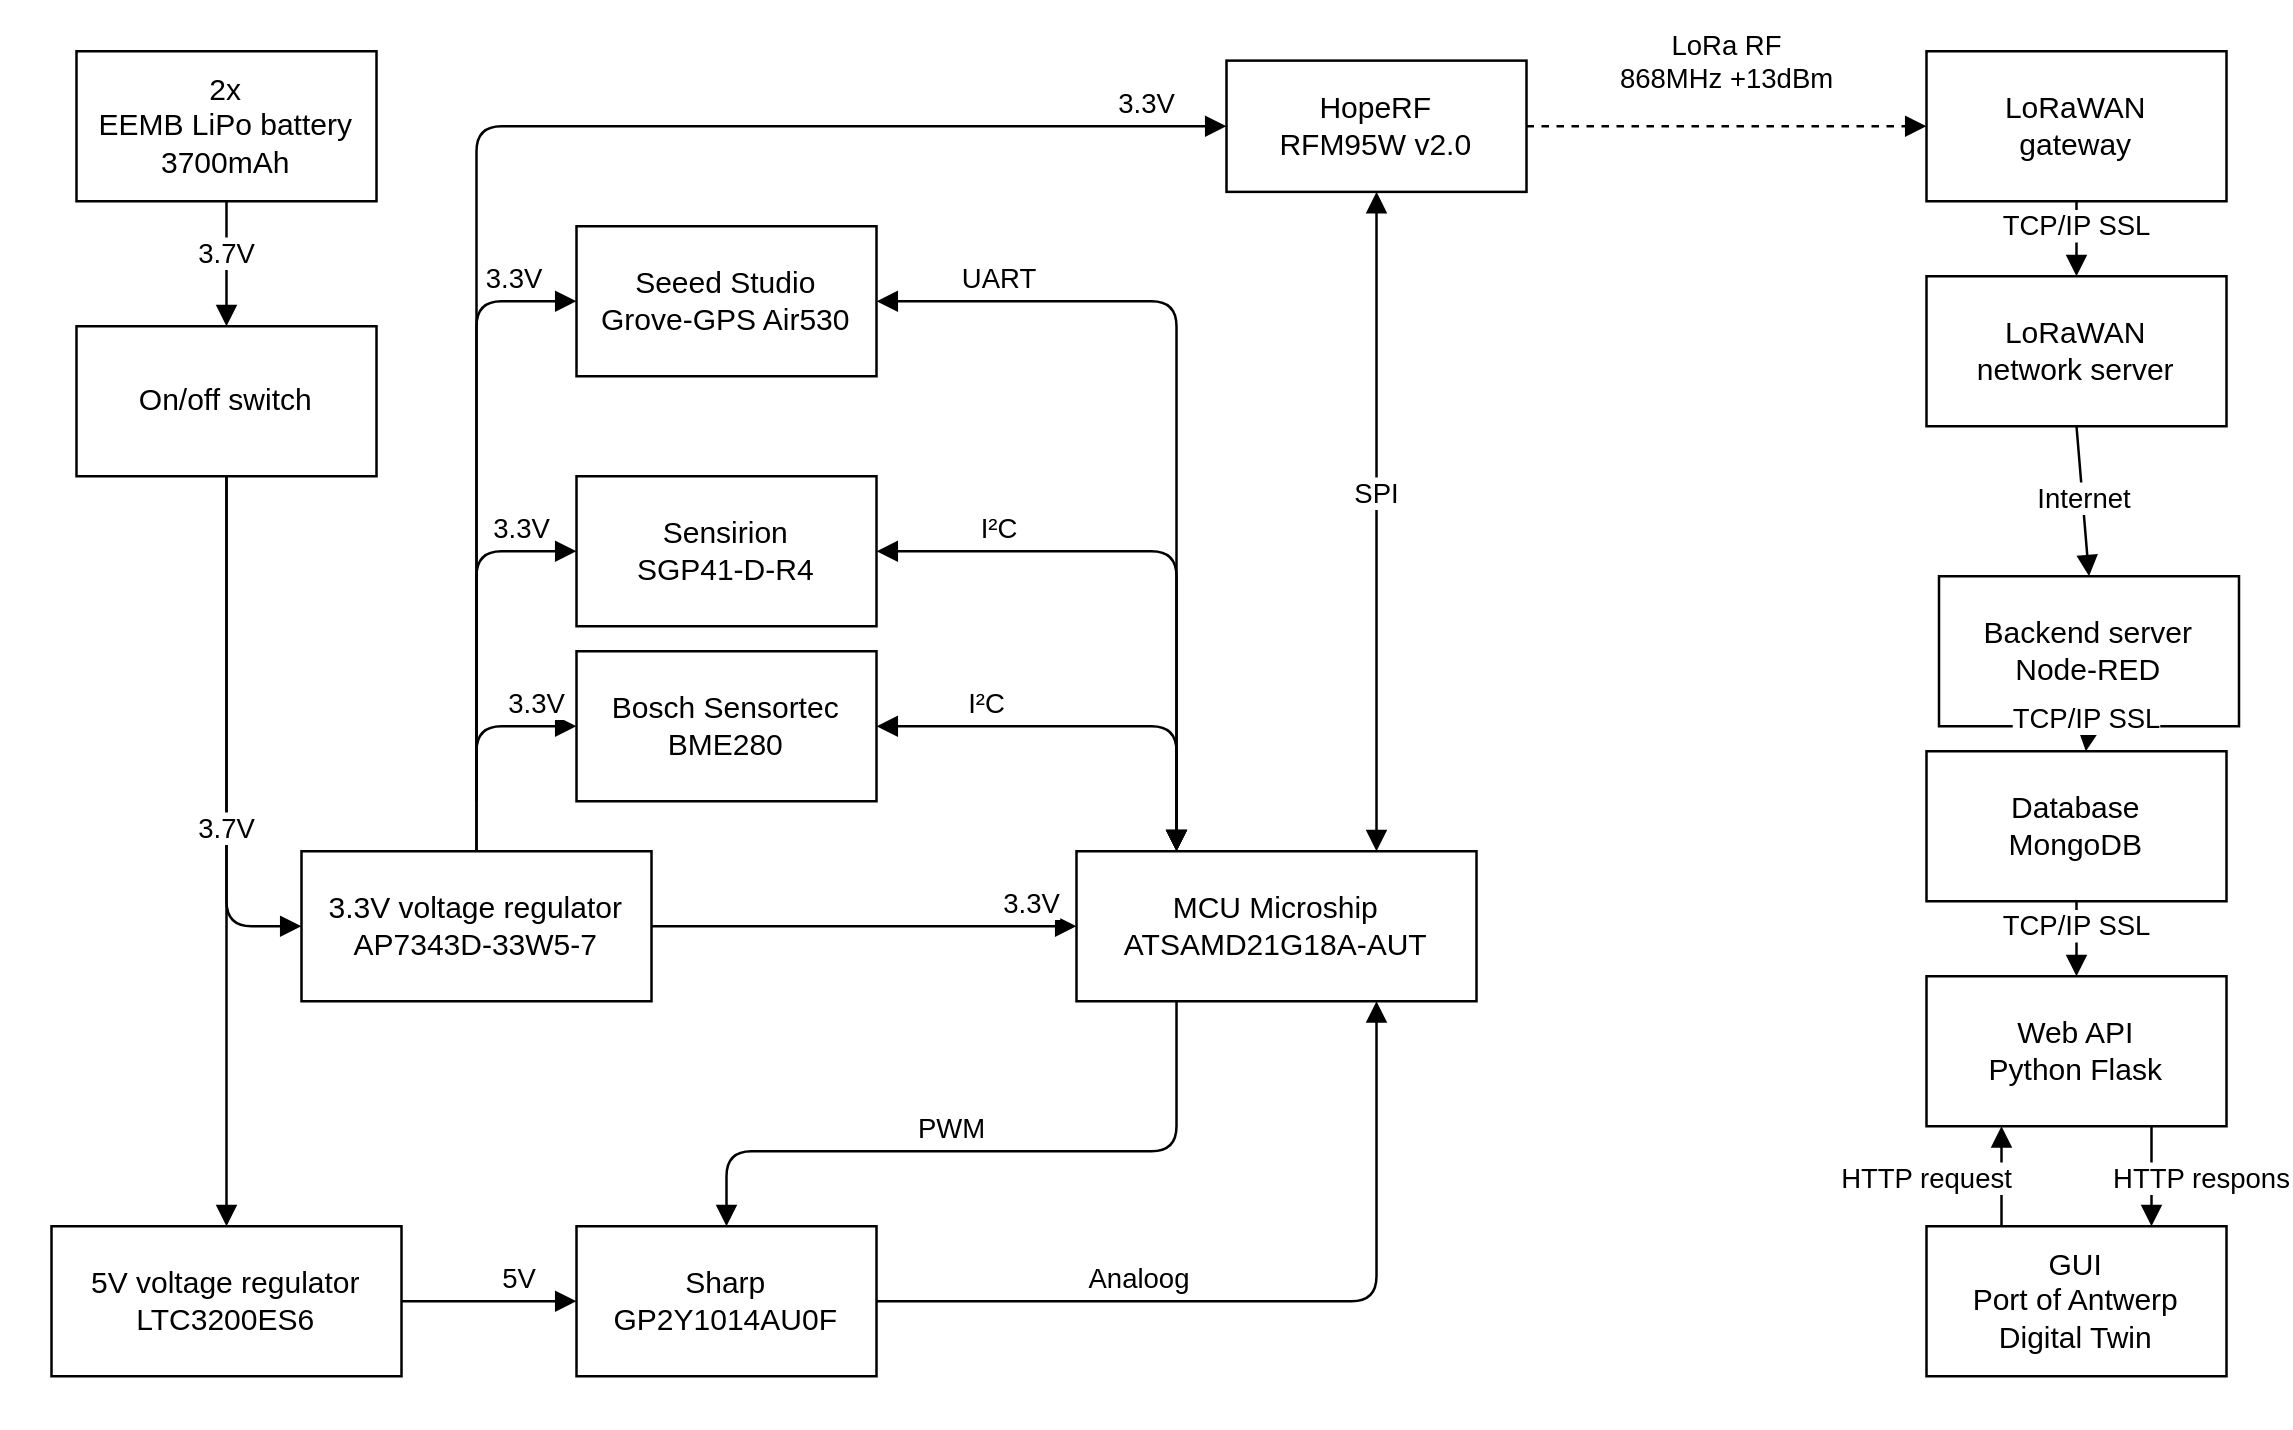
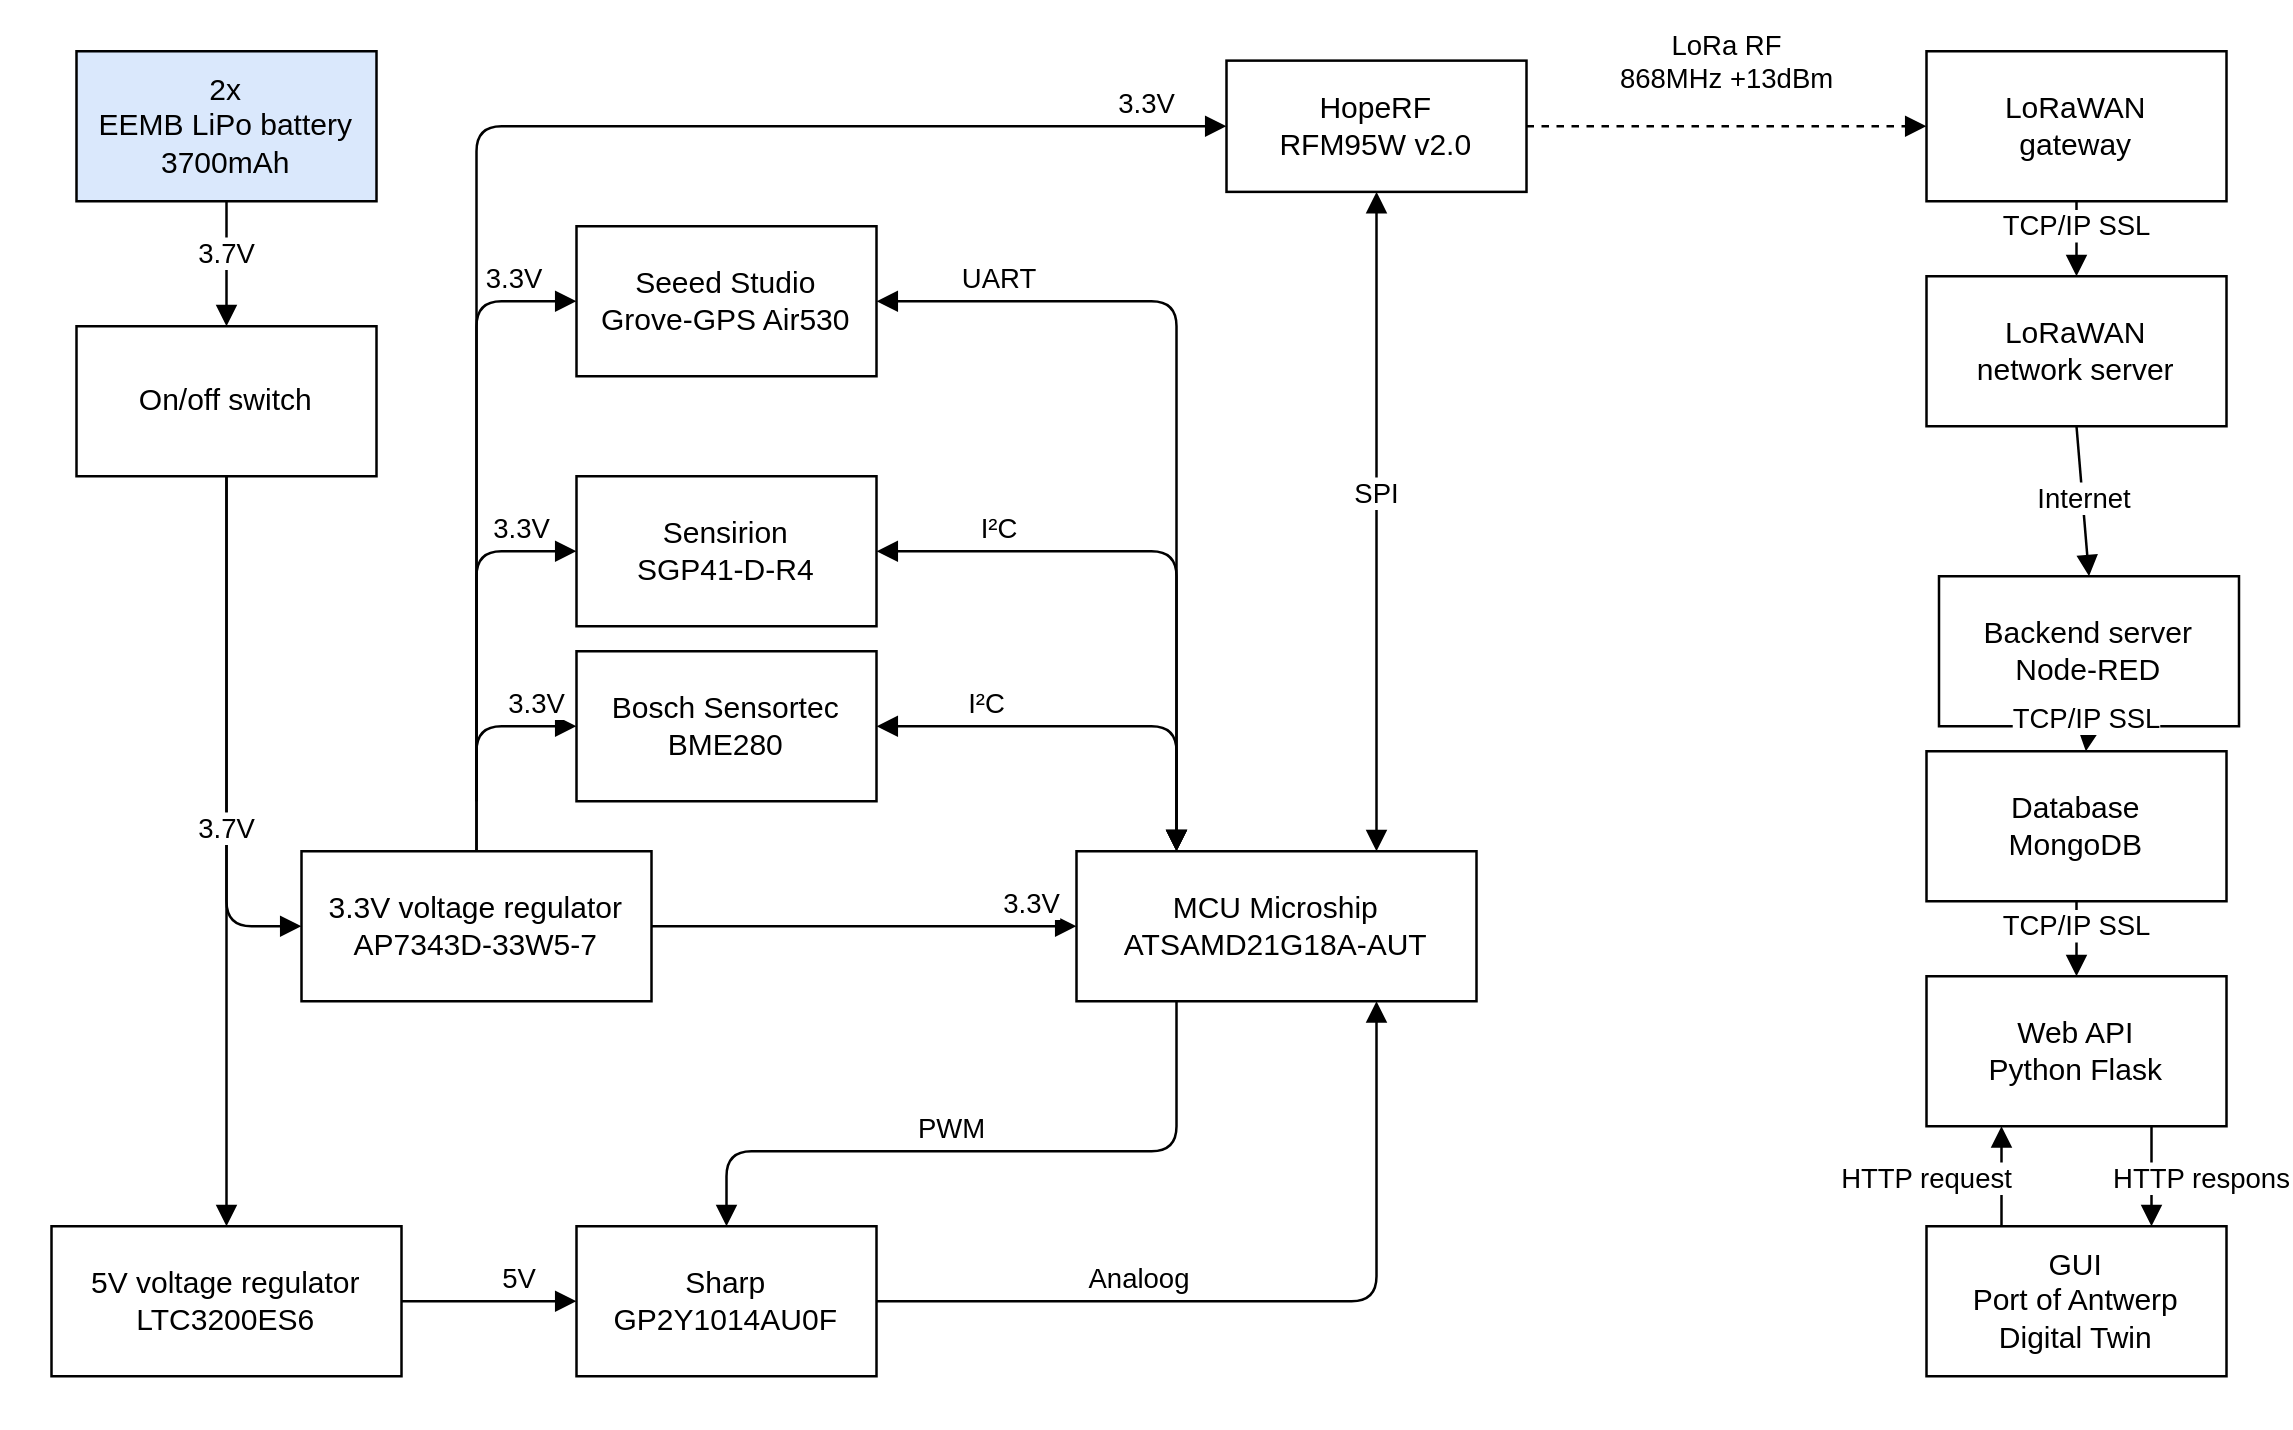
(226, 126) -> (226, 126)
